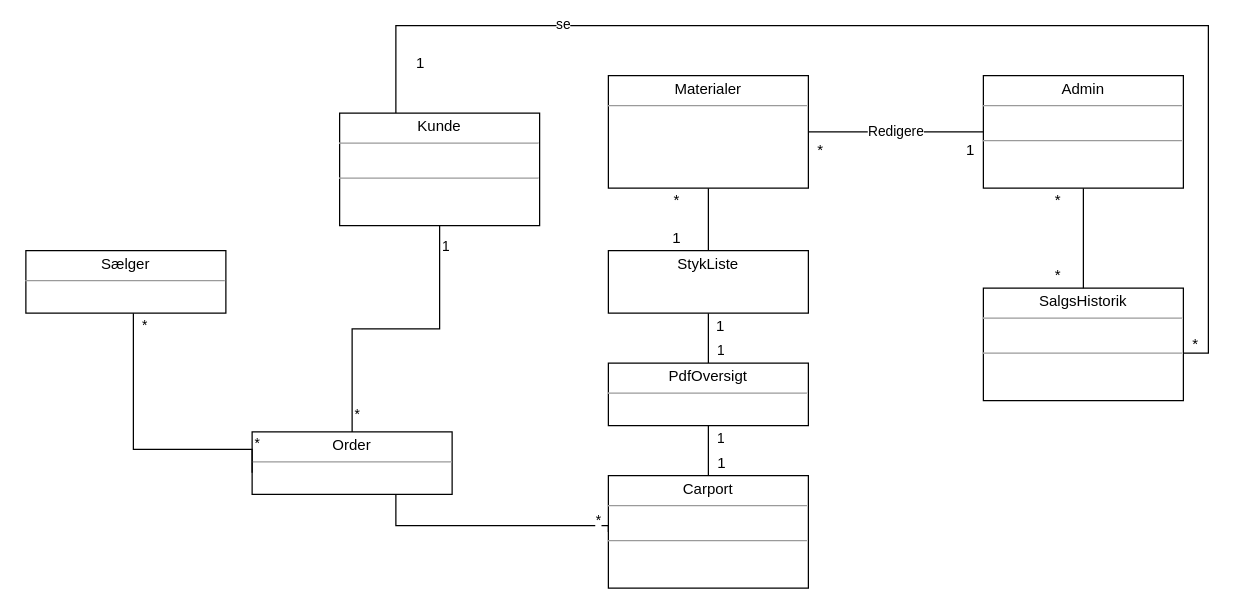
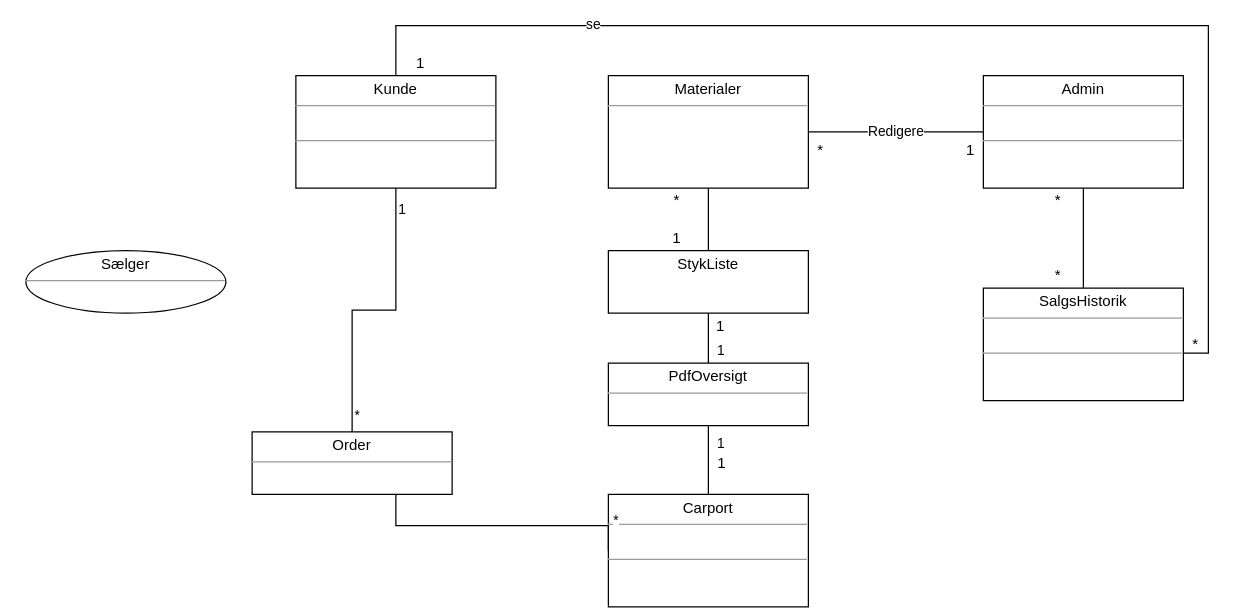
(439, 169) -> (396, 132)
(126, 282) -> (126, 282)
(133, 441) -> none
(708, 532) -> (708, 551)
